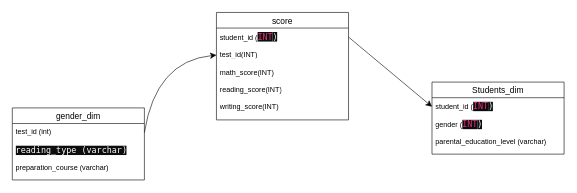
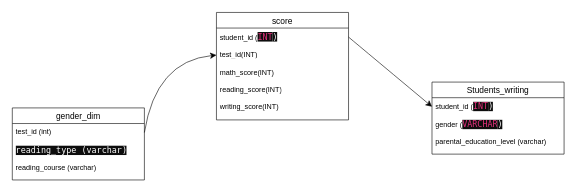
(497, 90) -> (497, 90)
(459, 124) -> (467, 124)
(70, 168) -> (62, 168)
